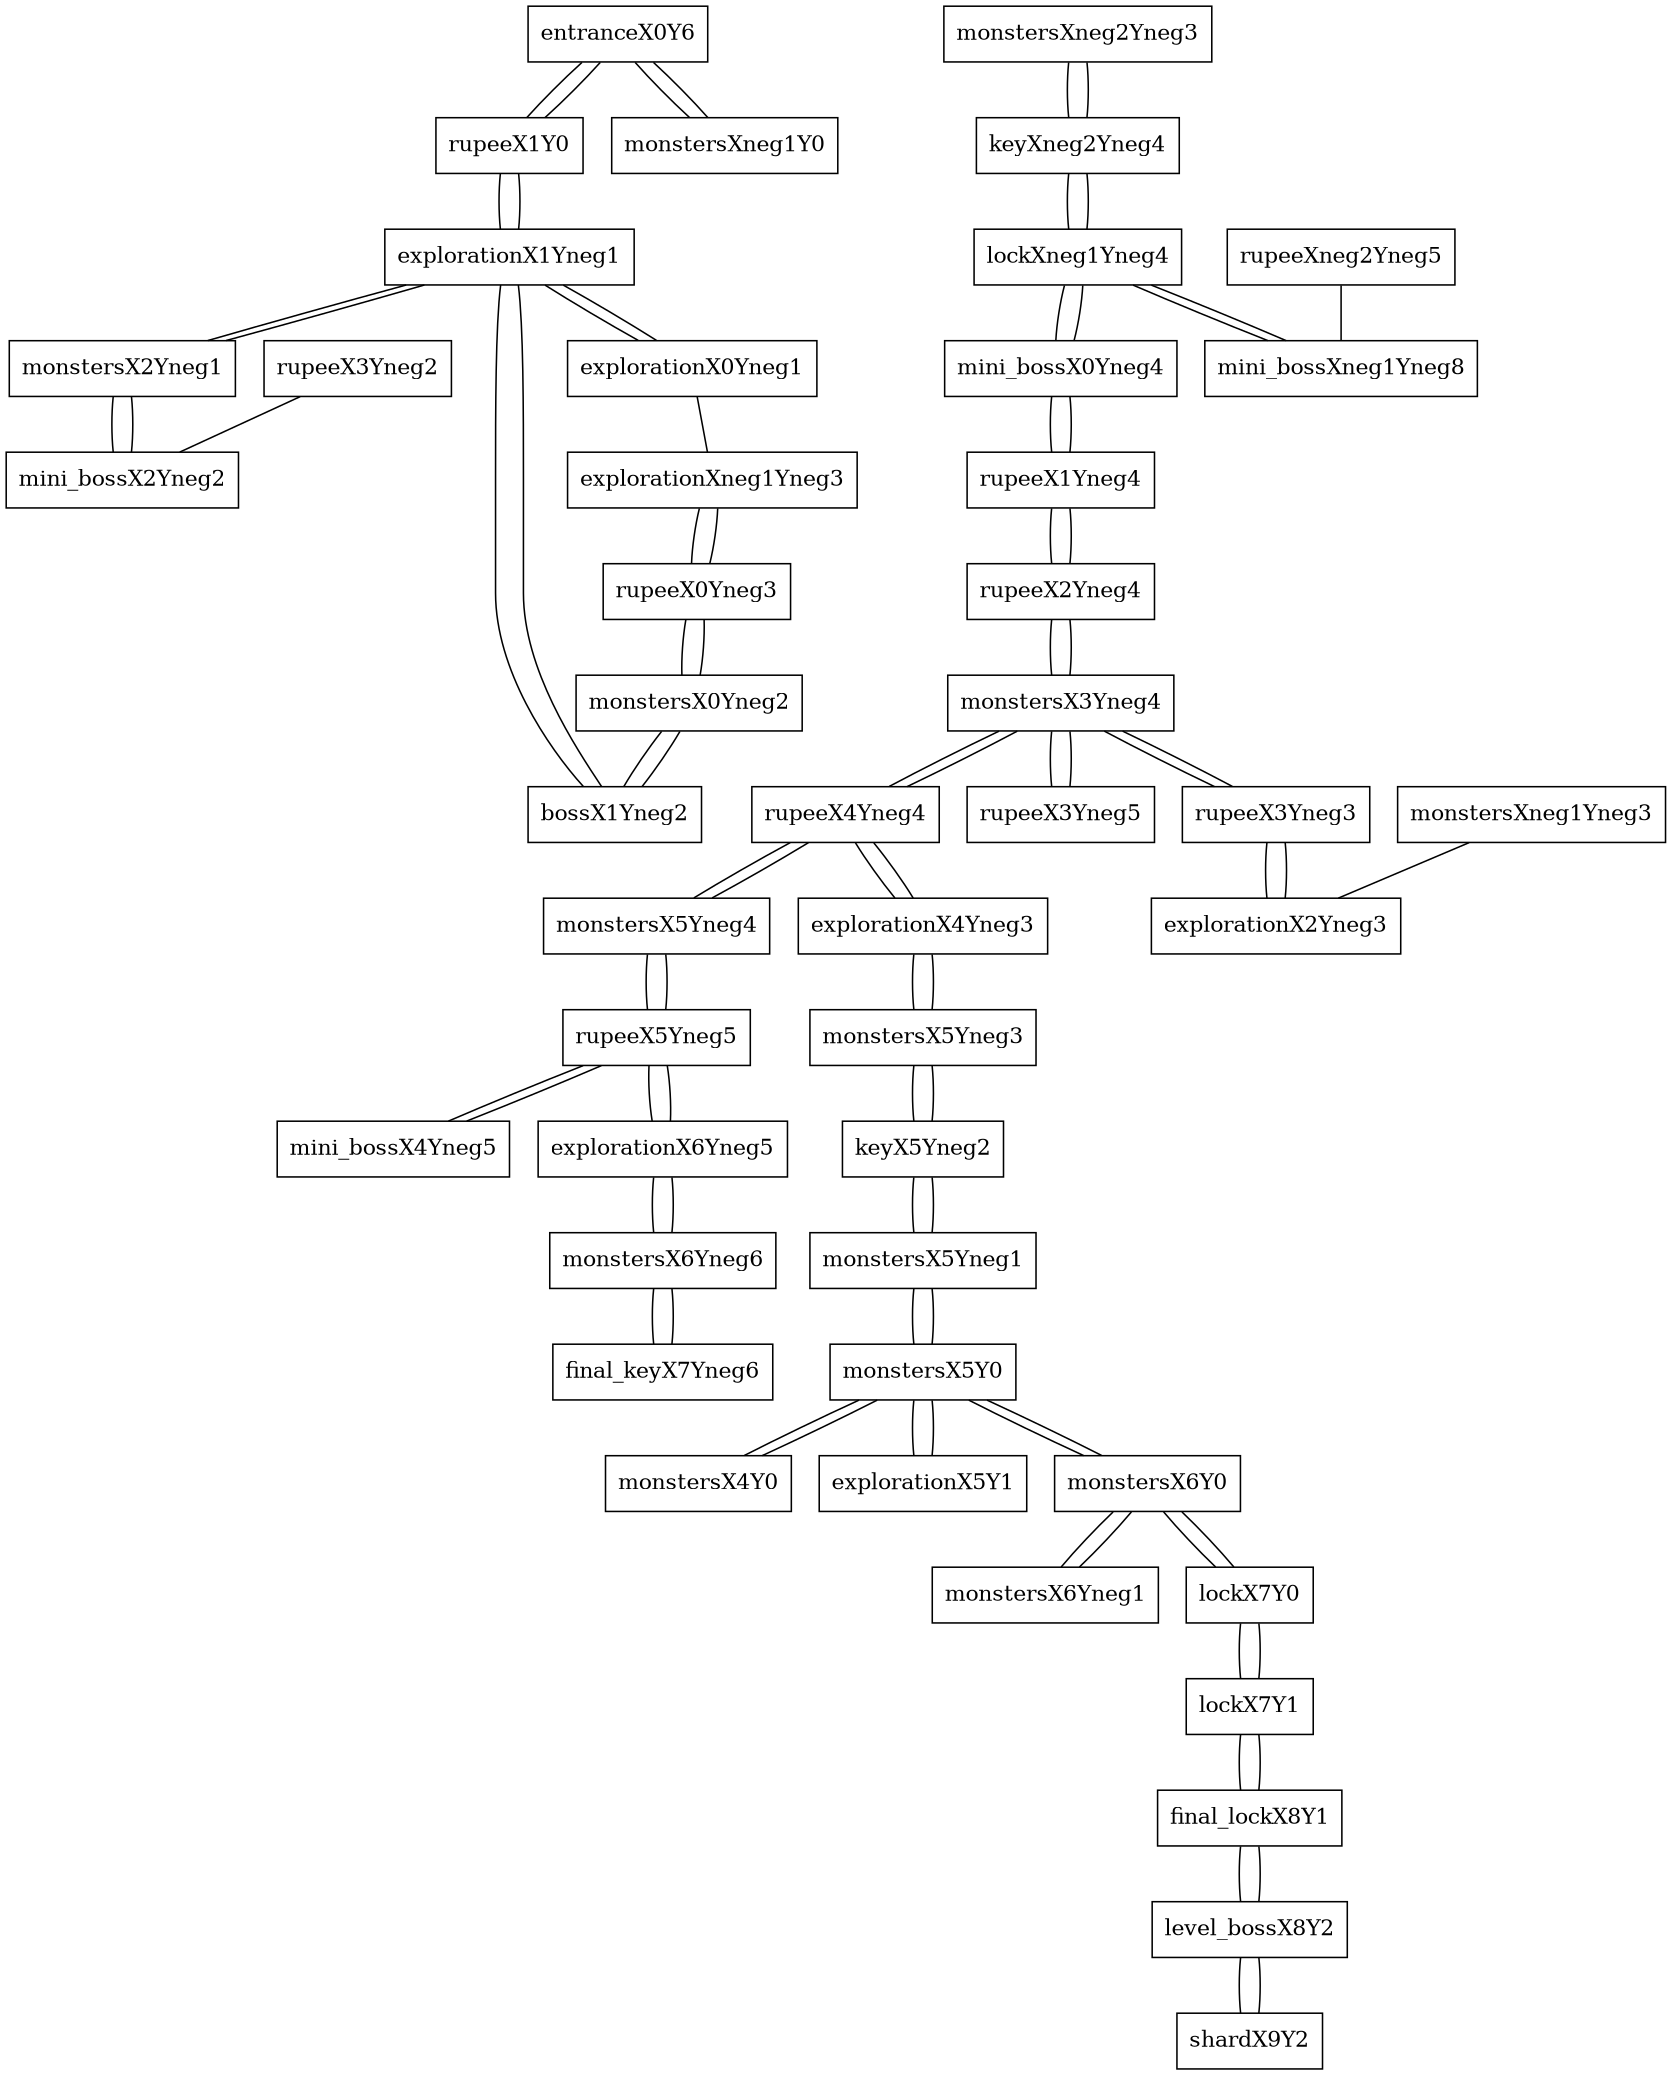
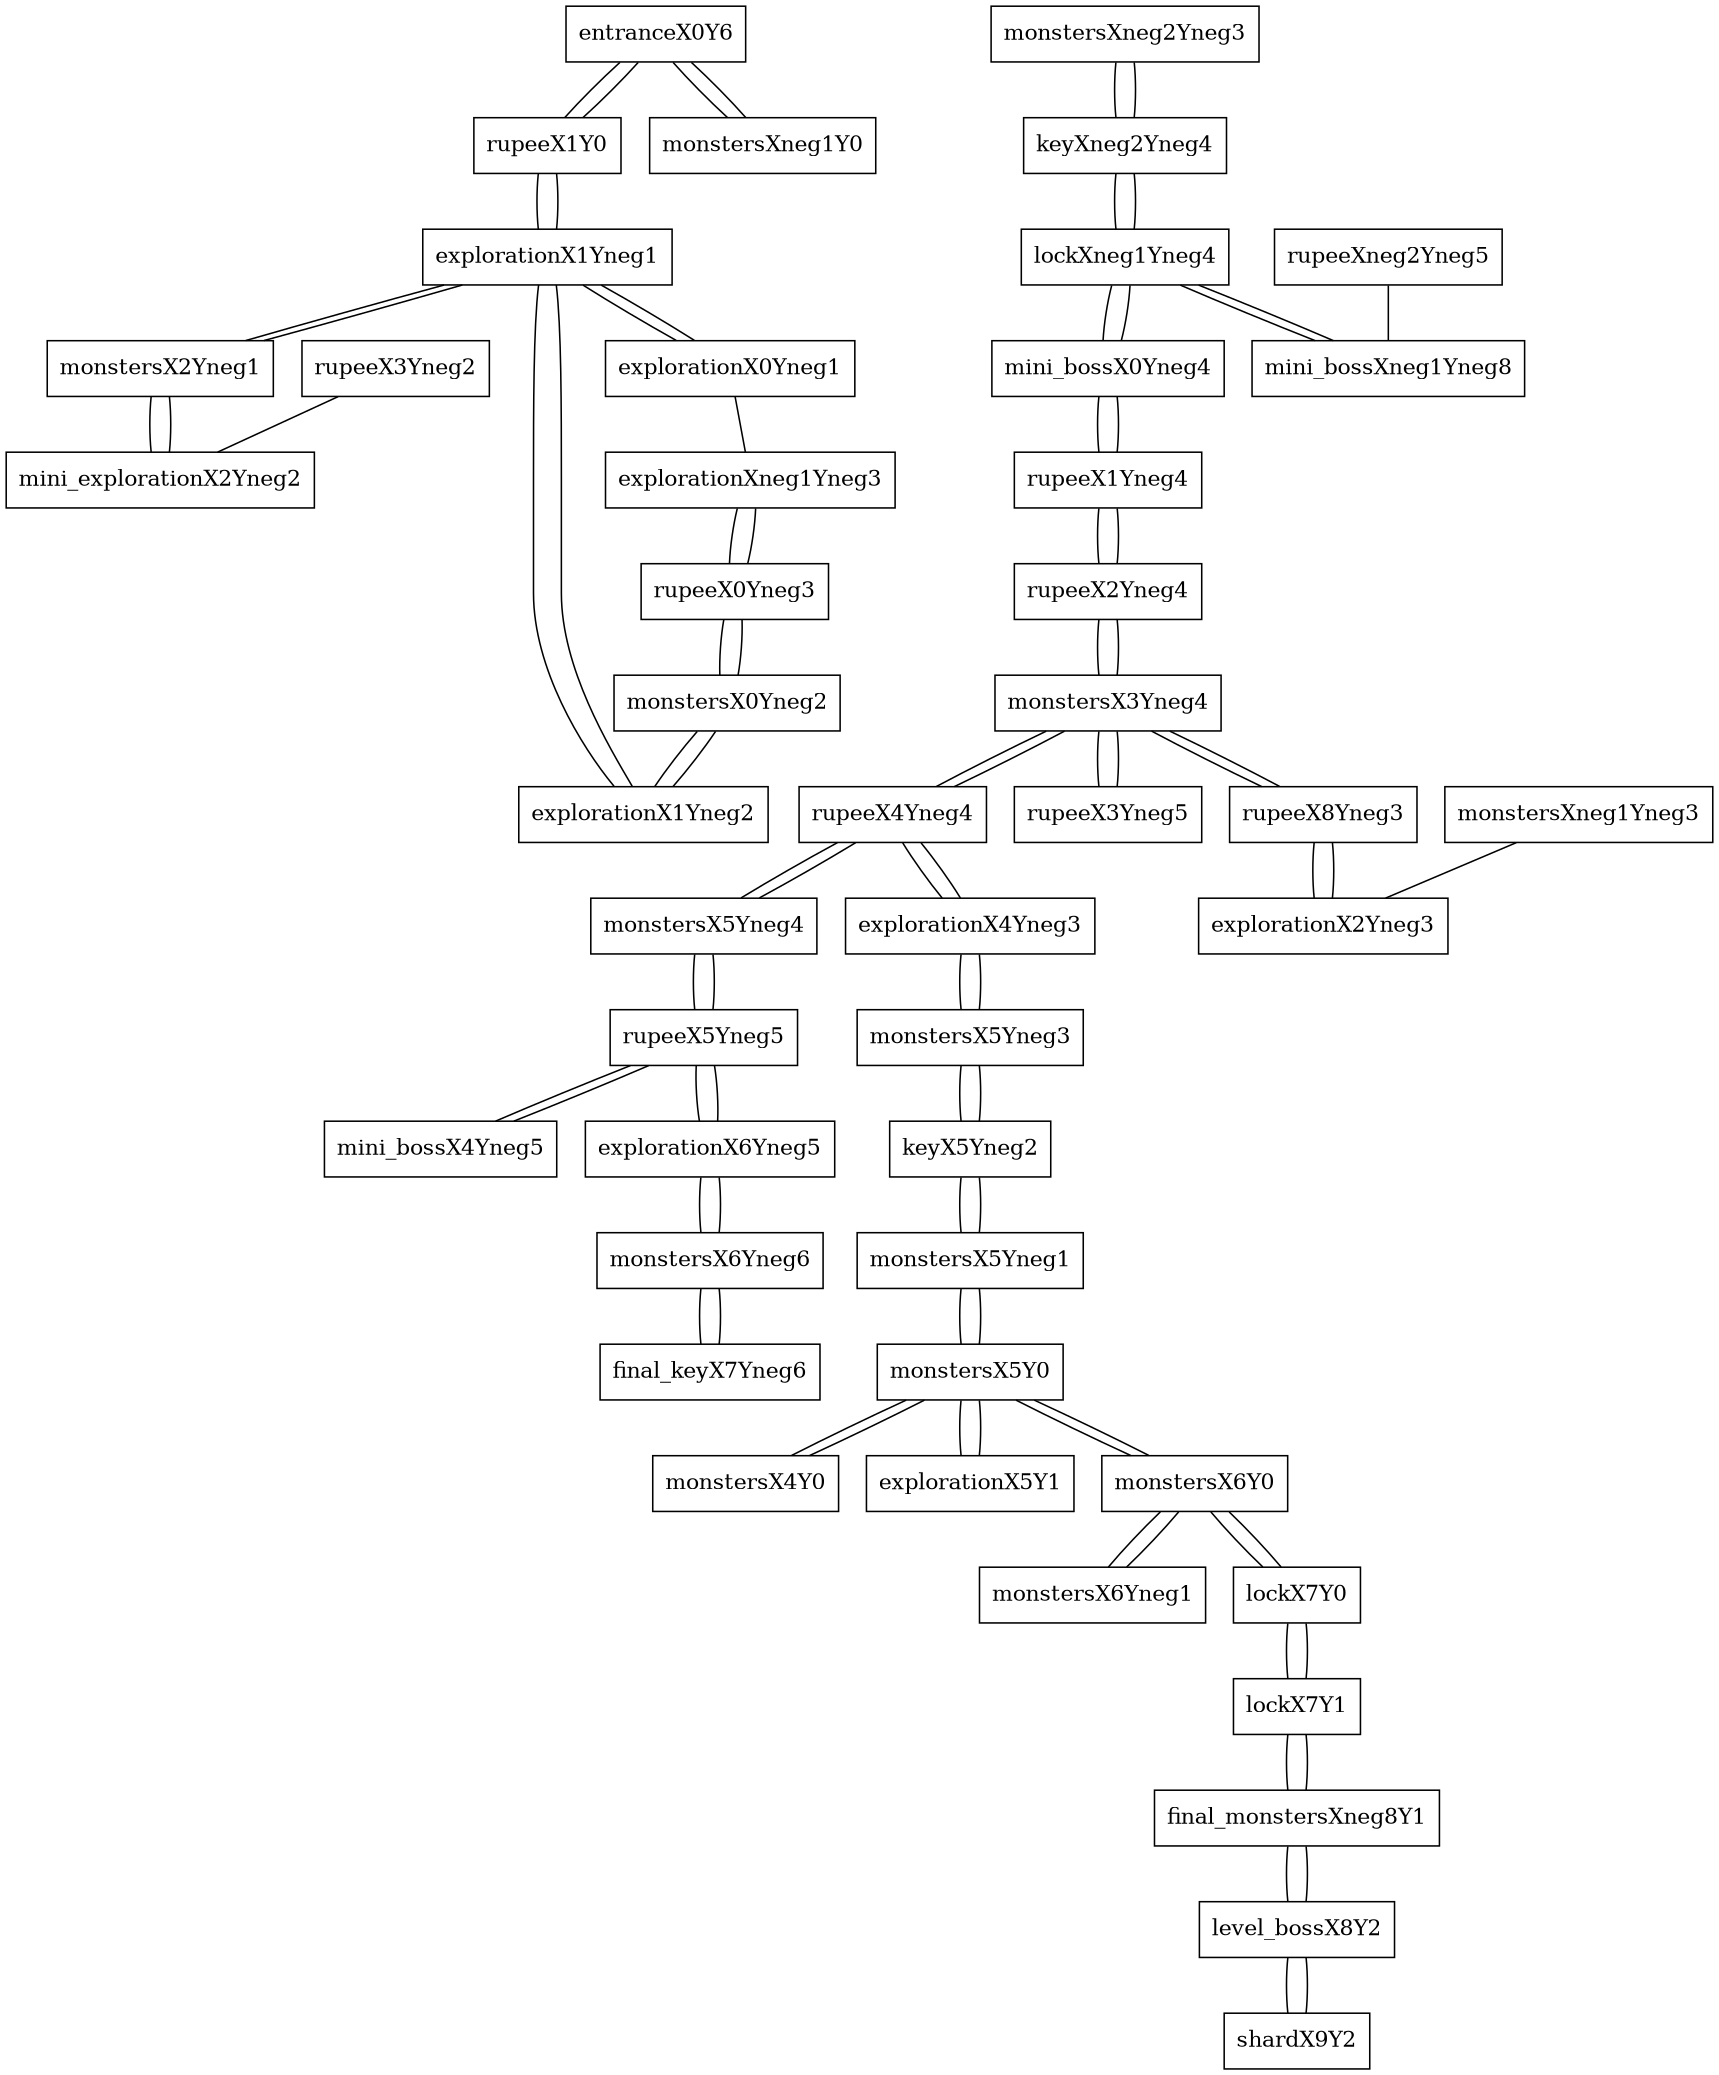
(122, 480) -> (160, 480)
(615, 815) -> (643, 815)
(1276, 815) -> (1323, 815)
(1250, 1818) -> (1297, 1818)
